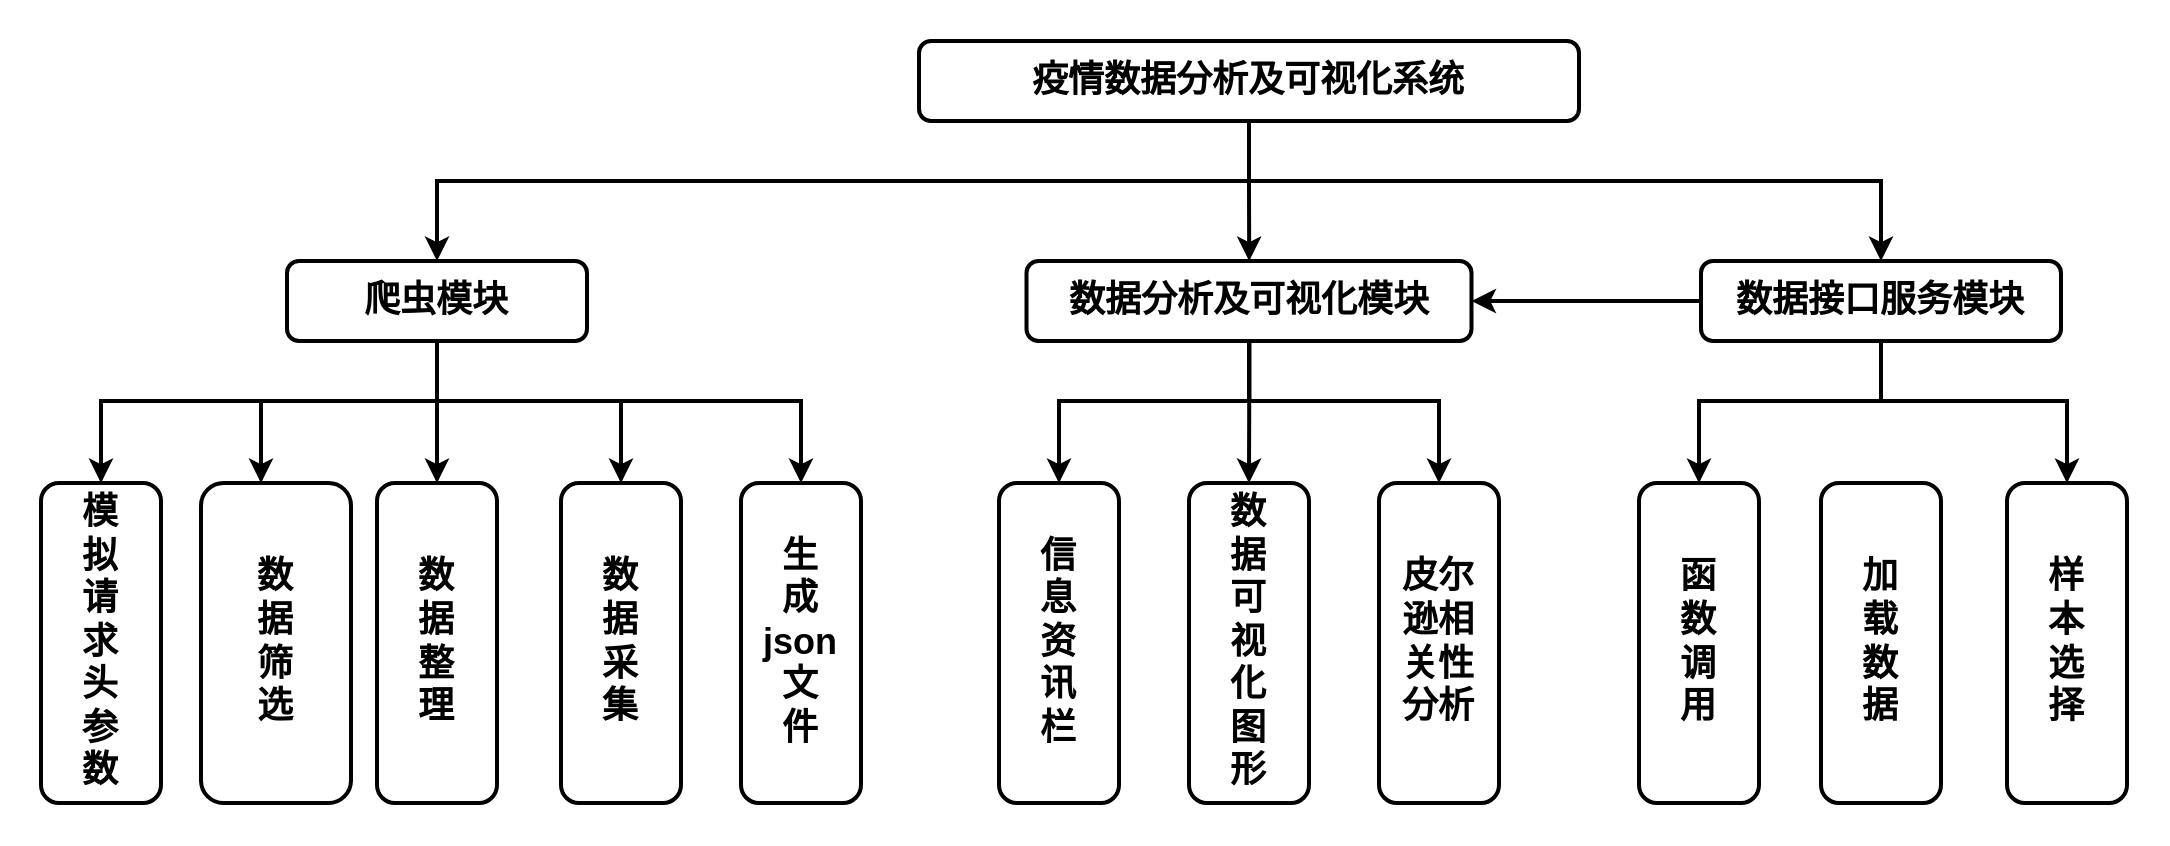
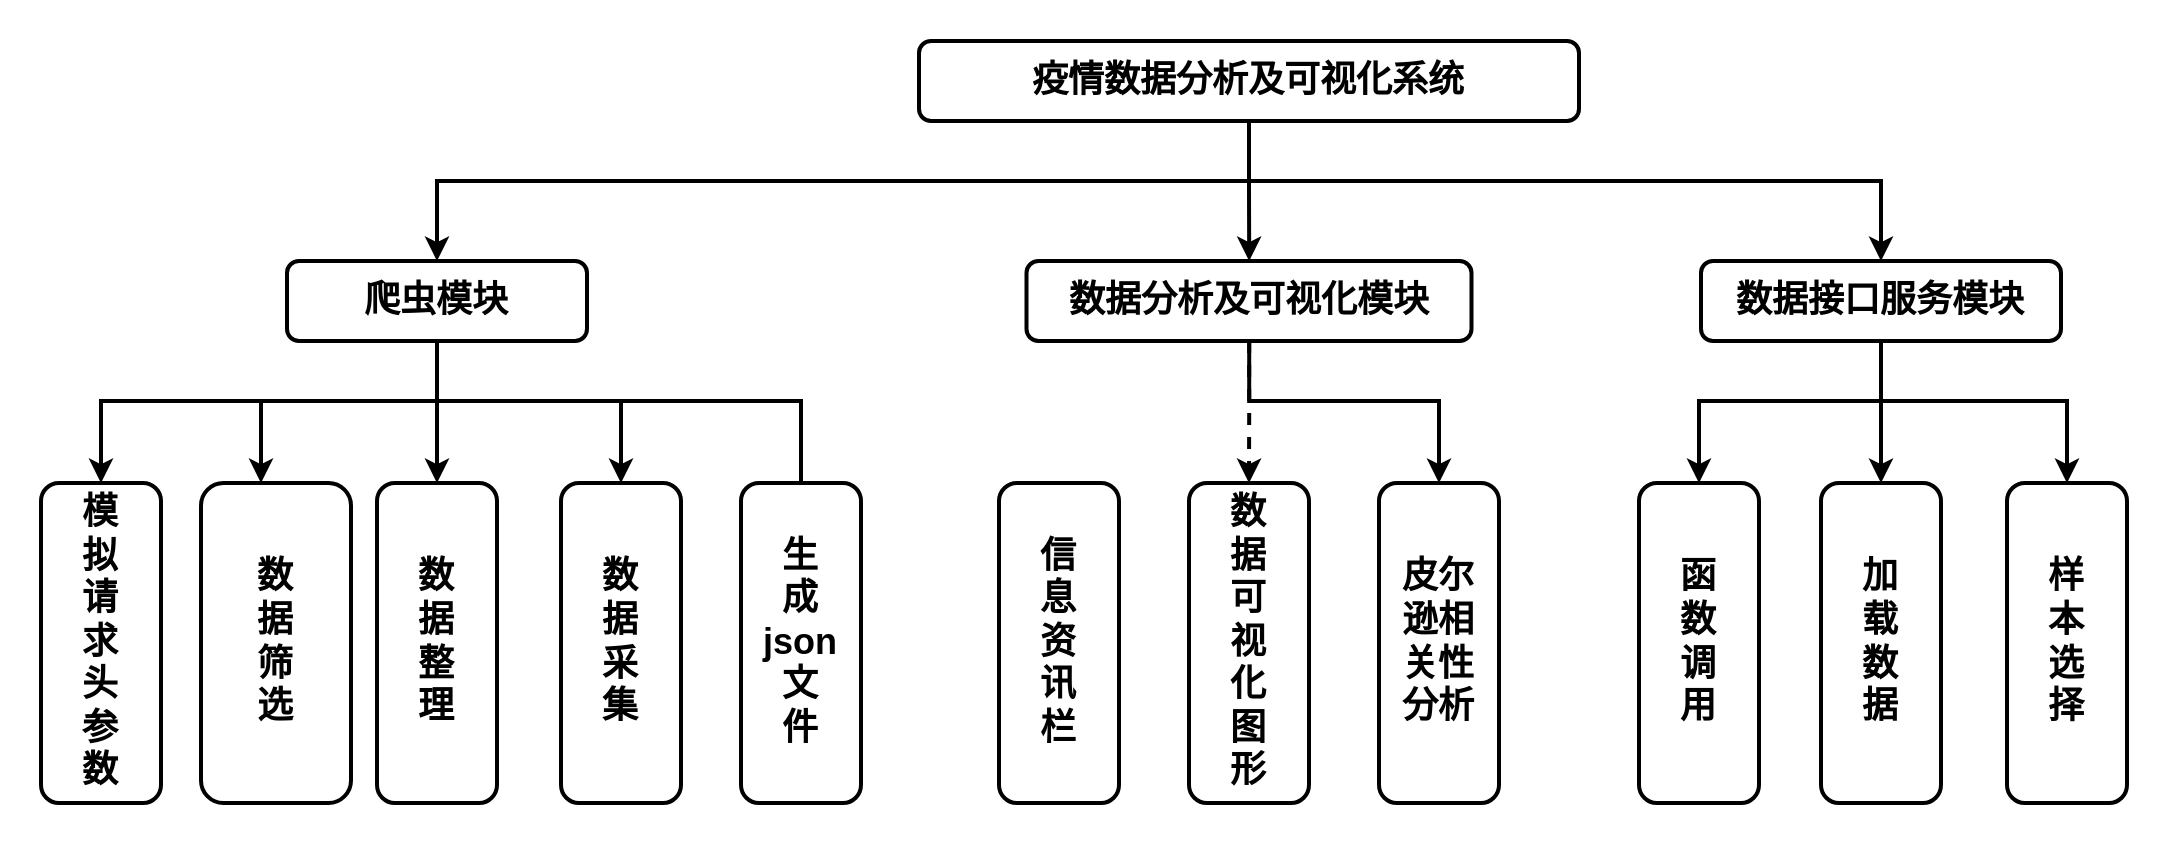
(1594, 301) -> (1881, 435)
(1120, 401) -> none
(1249, 430) -> (1249, 430)
(801, 463) -> (801, 471)
